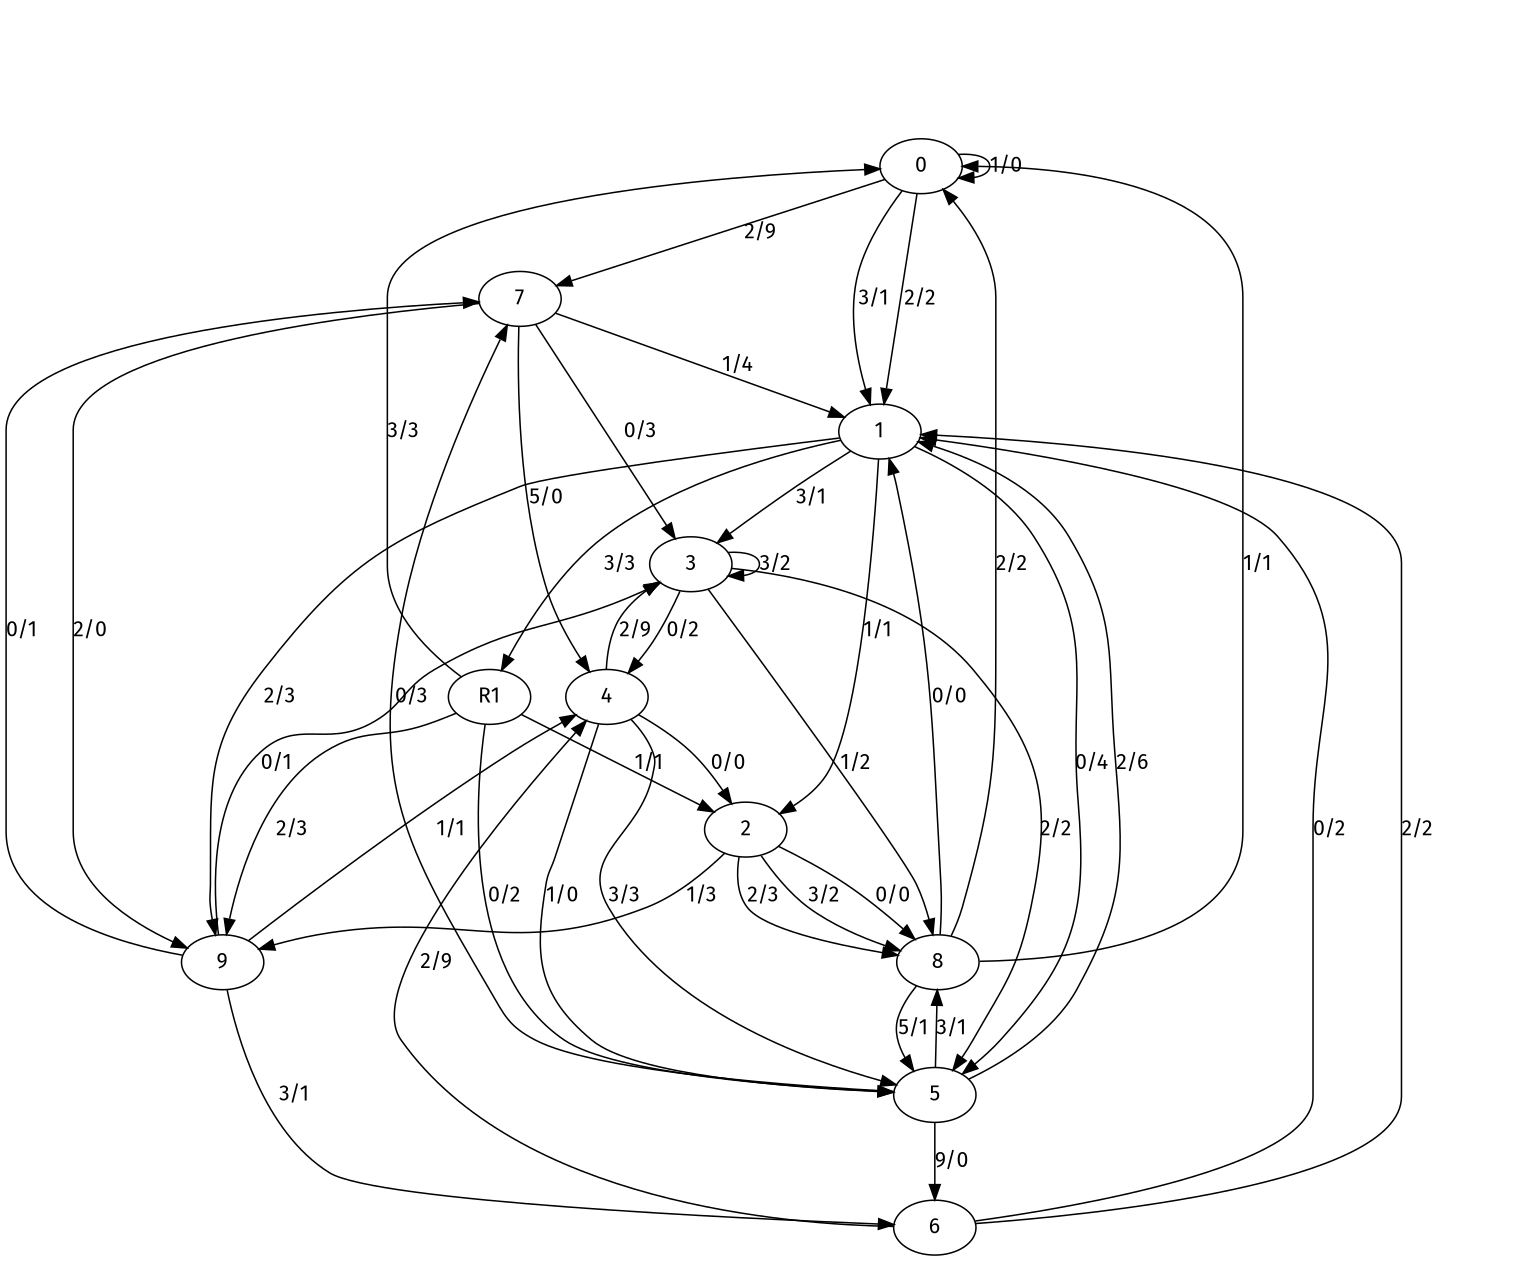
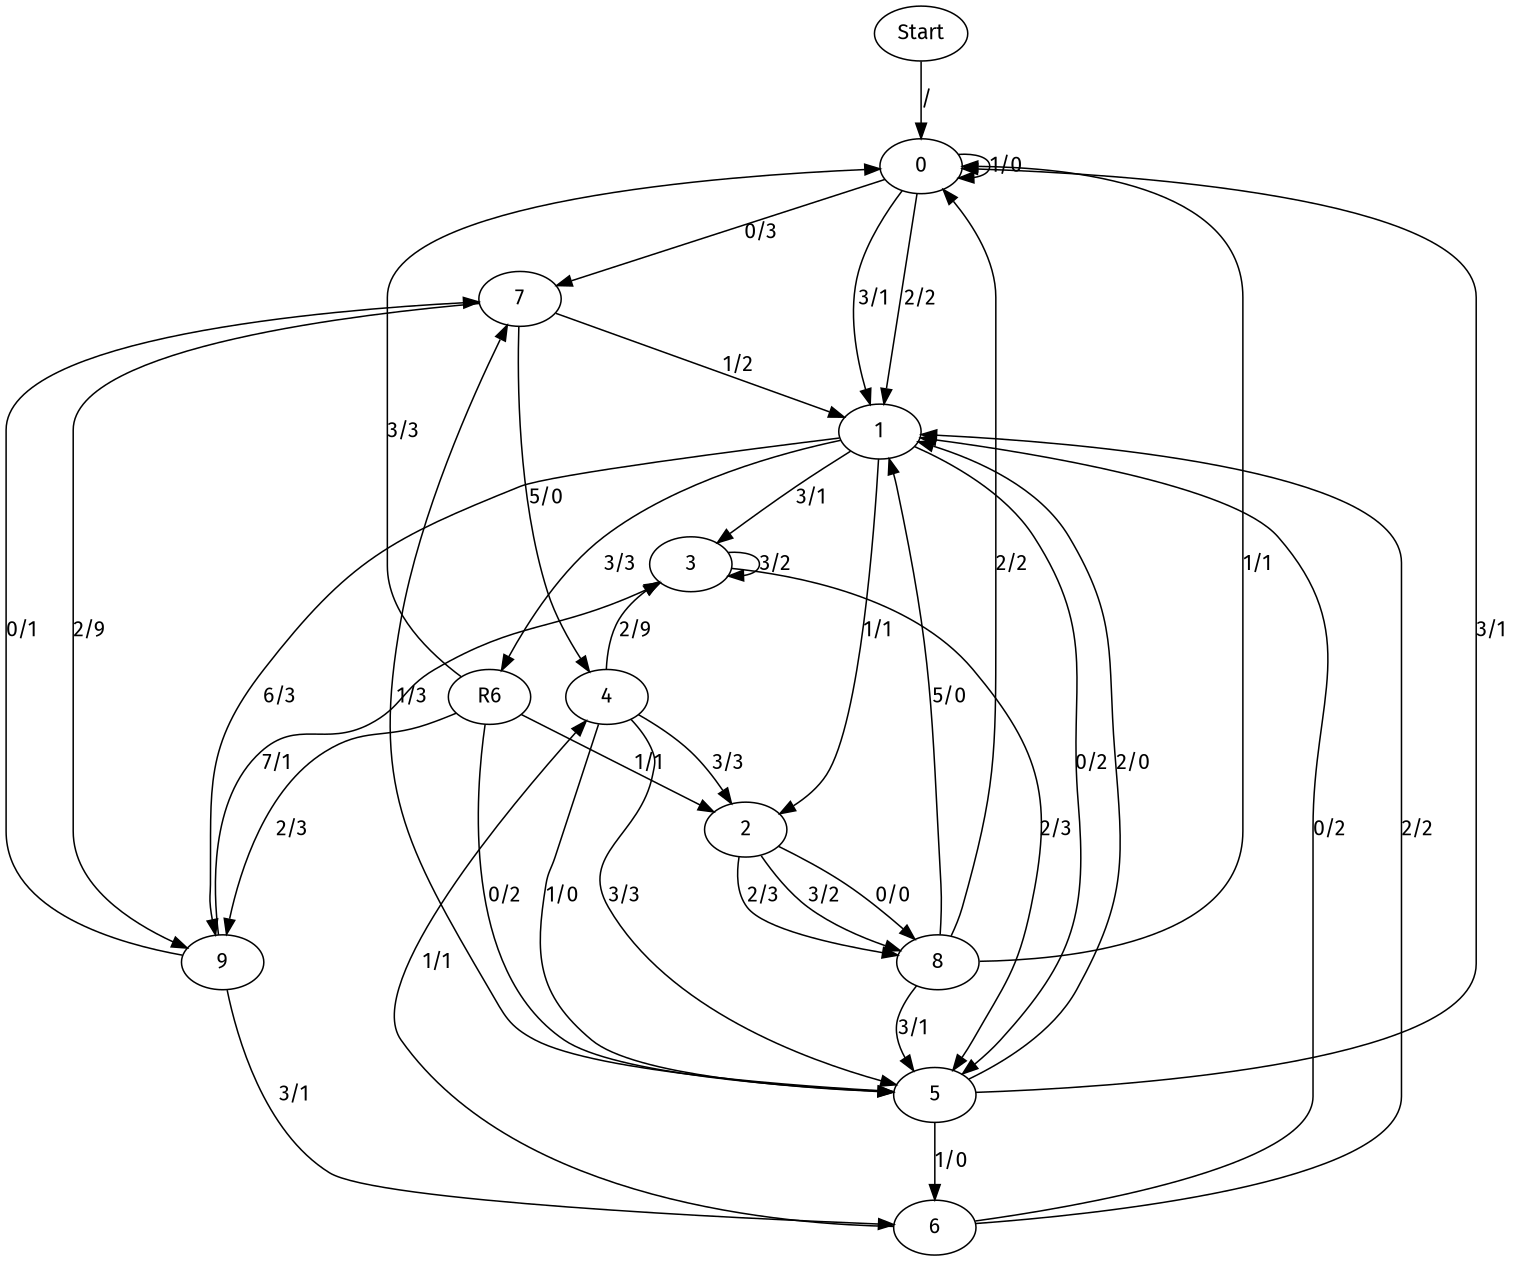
none -> (921, 34)
(761, 233) -> (761, 233)
(738, 365) -> (738, 365)
(601, 425) -> none
(662, 628) -> none
(90, 631) -> (90, 631)
(280, 697) -> (280, 697)
(412, 697) -> (412, 697)
(490, 697) -> (490, 697)
(949, 697) -> (949, 697)
(825, 750) -> none
(277, 763) -> (277, 763)
(728, 763) -> (728, 763)
(1092, 763) -> (1092, 763)
(1133, 763) -> (1133, 763)
(1056, 830) -> (1056, 830)
(394, 832) -> none
(509, 932) -> none
(437, 962) -> (437, 962)
(913, 1029) -> (913, 1029)
(936, 1036) -> (1476, 631)
(952, 1161) -> (952, 1161)
